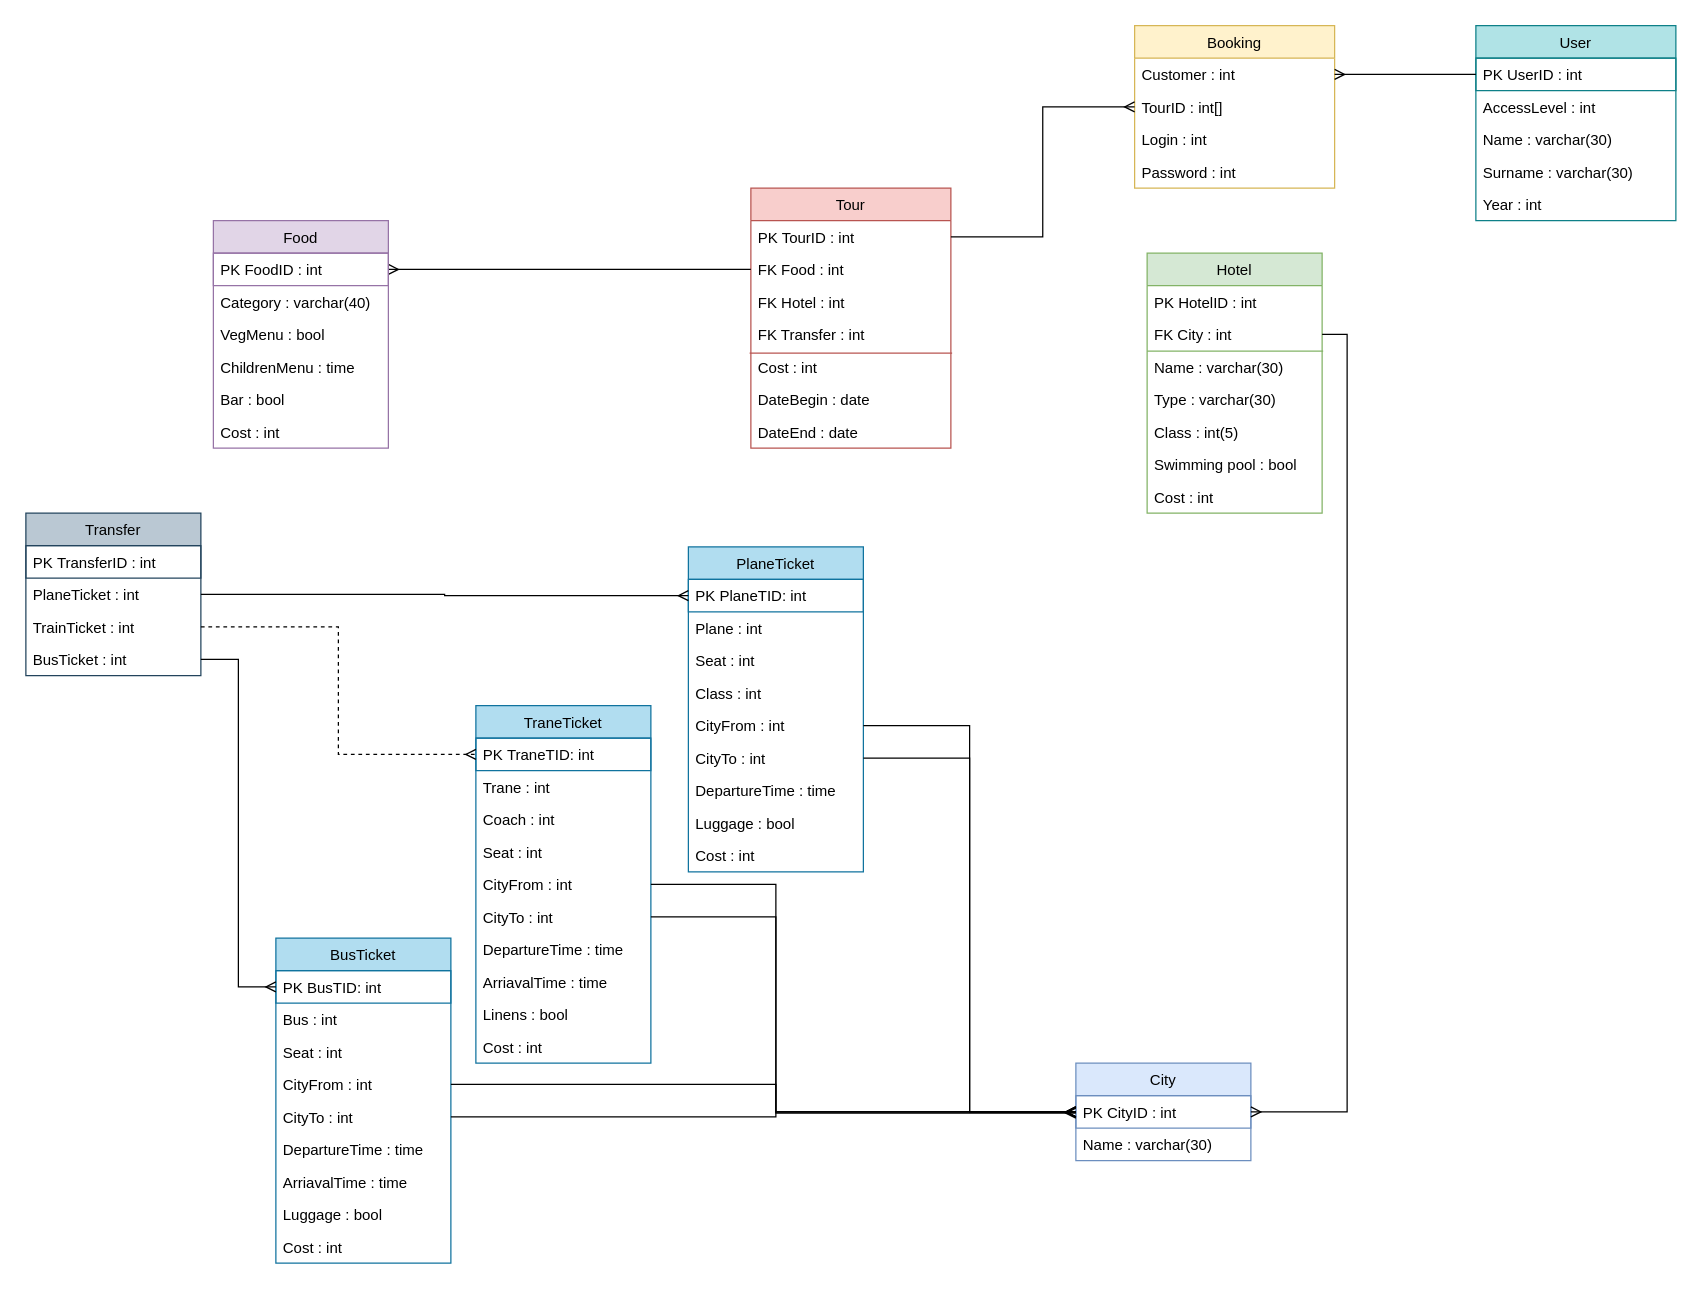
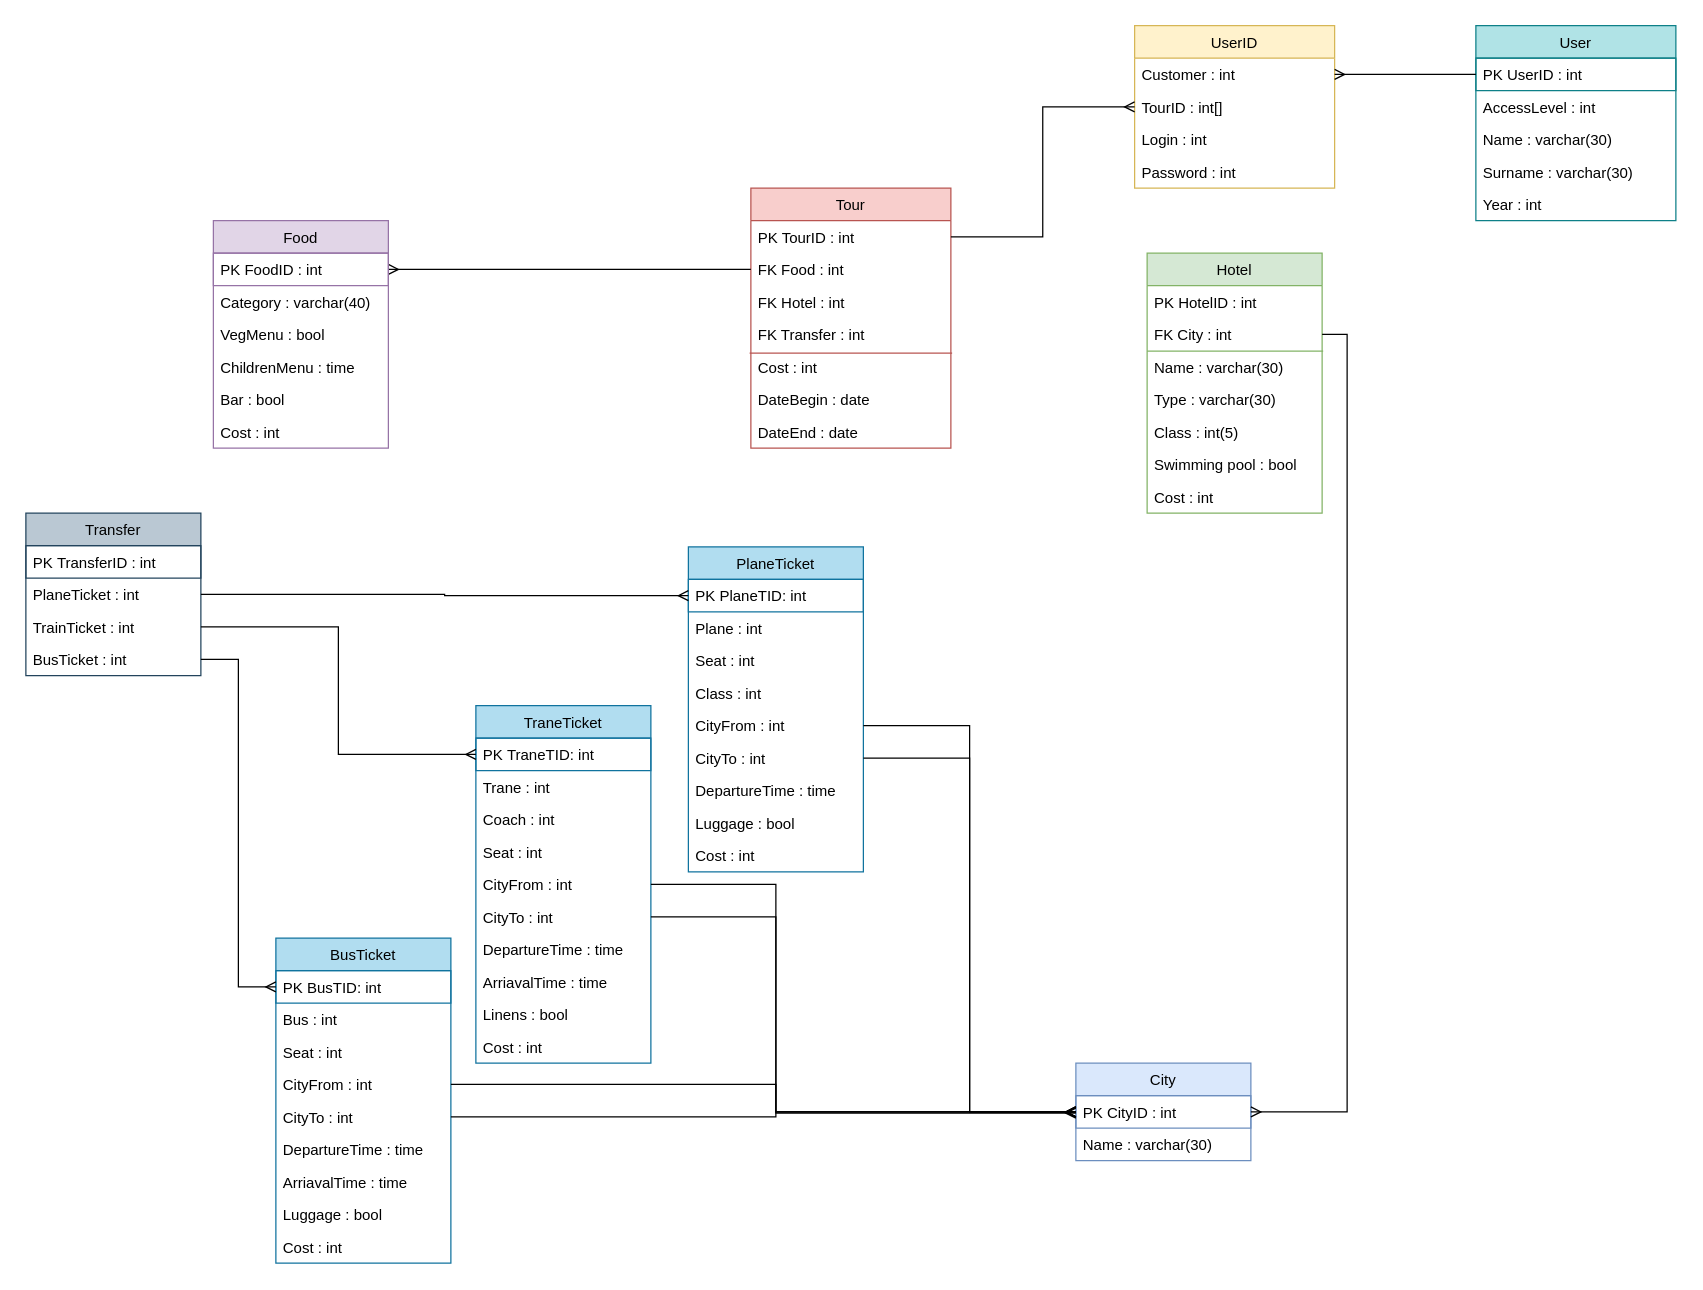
(1234, 43) -> (1234, 43)
(338, 690) -> (338, 690)
